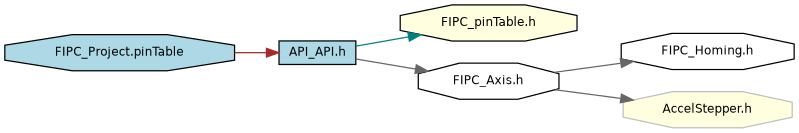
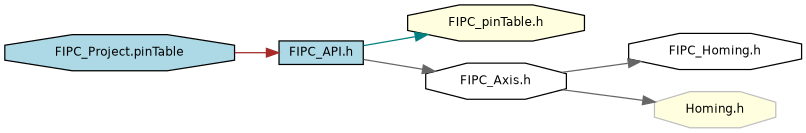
(317, 53) -> (321, 53)
(708, 110) -> (715, 110)
